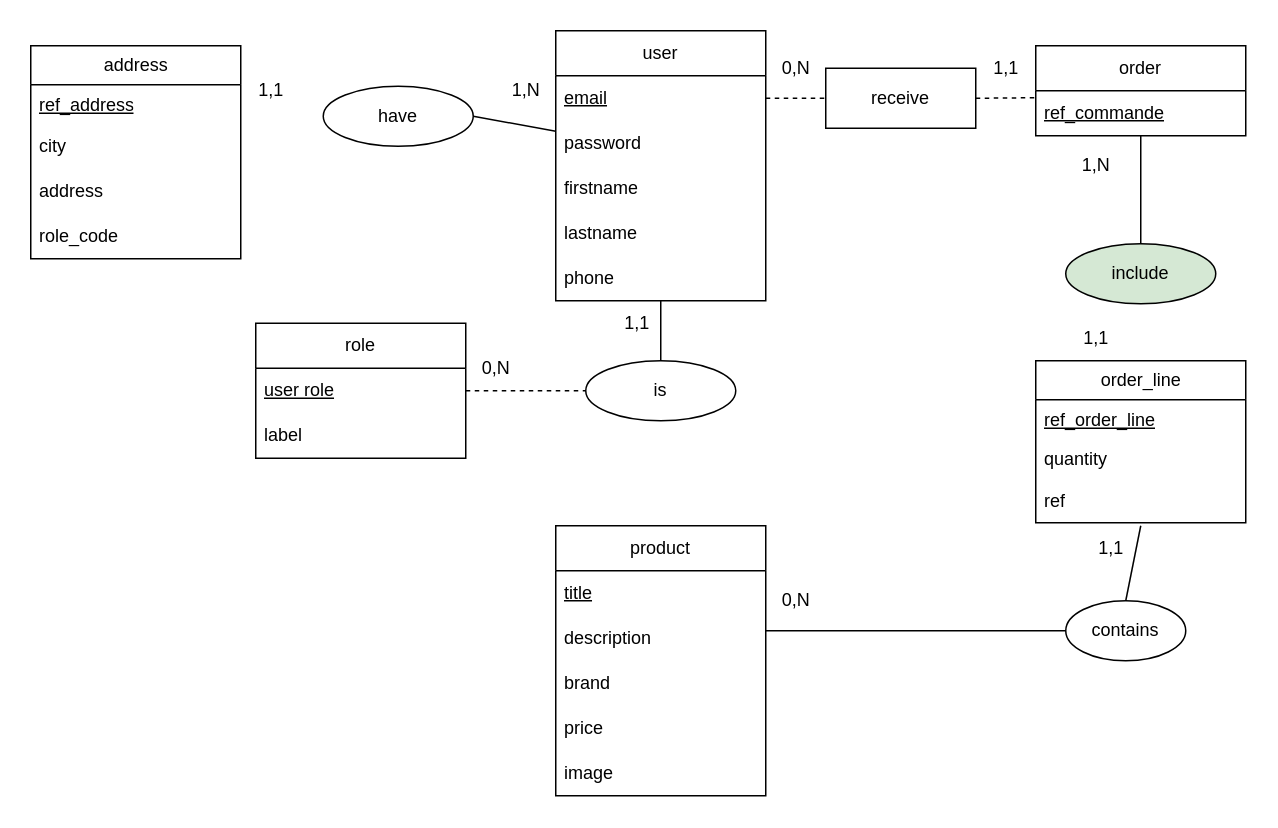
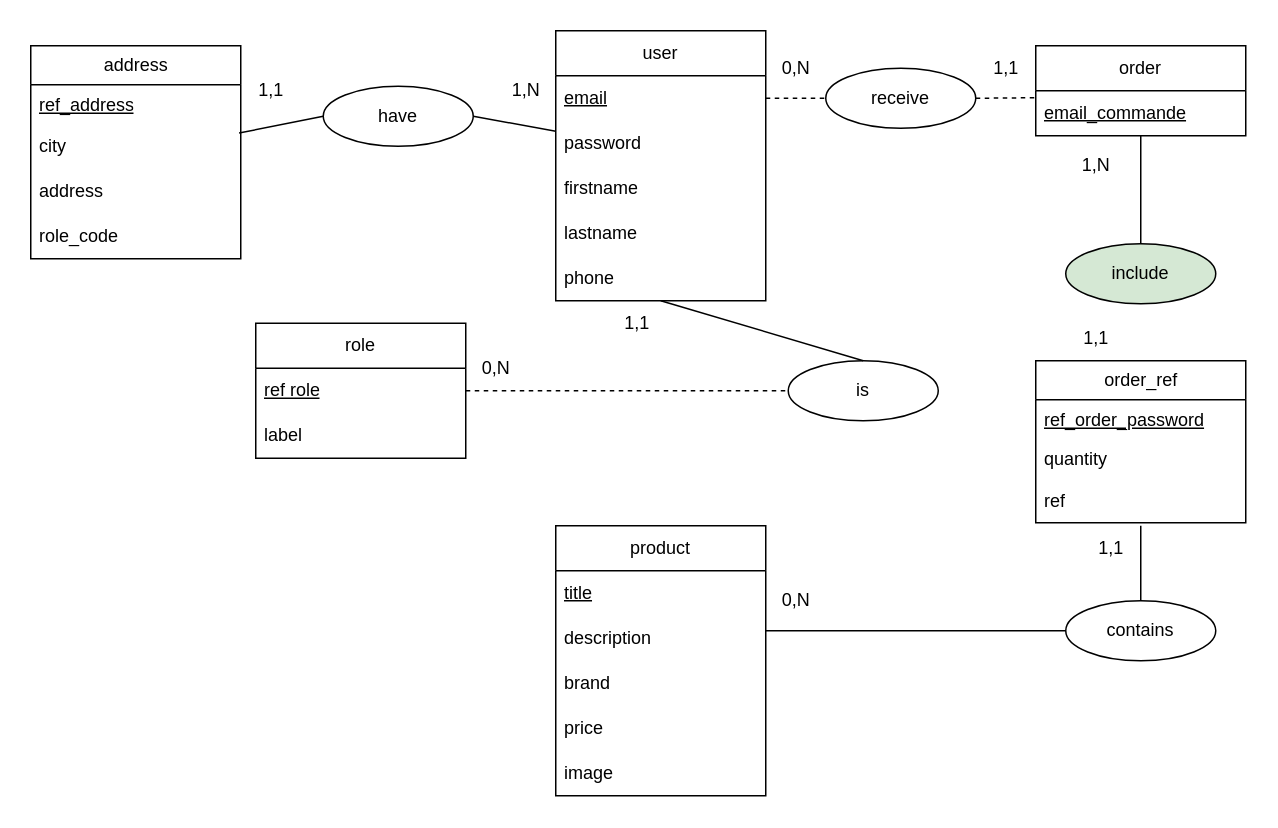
(901, 98) -> (901, 98)
(1105, 113) -> (1111, 113)
none -> (281, 125)
(1142, 380) -> (1142, 380)
(305, 391) -> (300, 391)
(661, 391) -> (863, 391)
(1111, 421) -> (1135, 421)
(1126, 631) -> (1141, 631)
